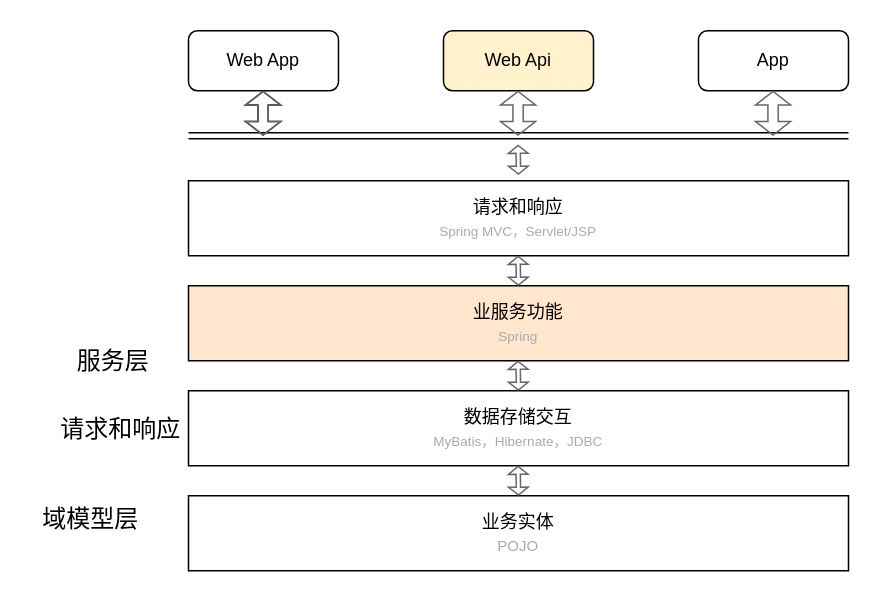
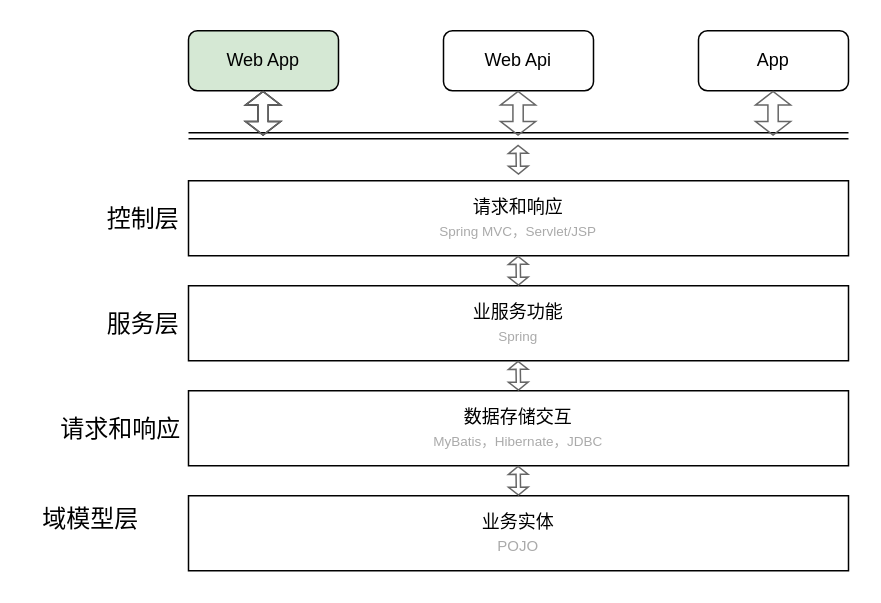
(263, 61) -> (263, 61)
(518, 61) -> (518, 61)
none -> (143, 218)
(518, 323) -> (518, 323)
(113, 361) -> (143, 323)
